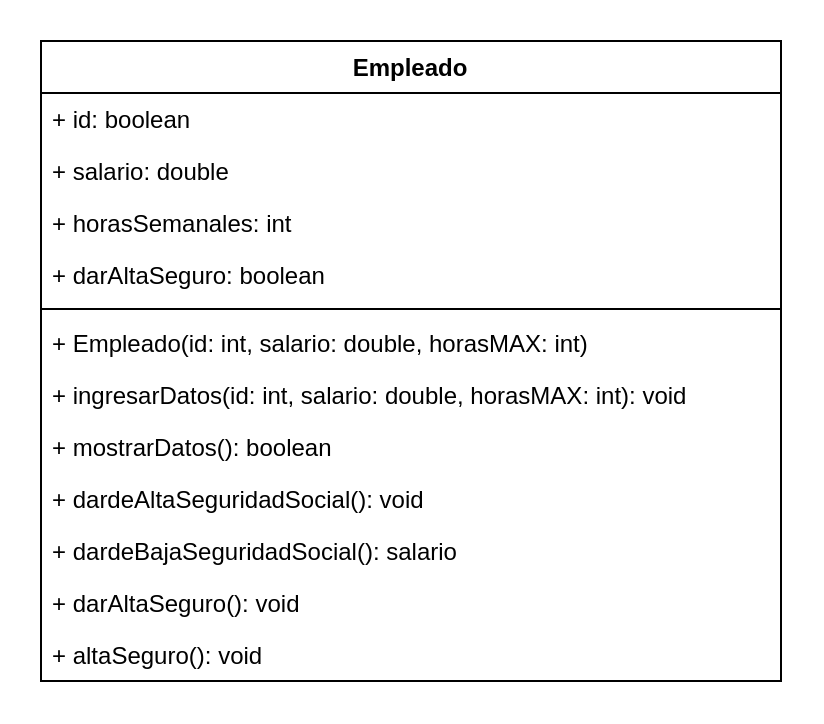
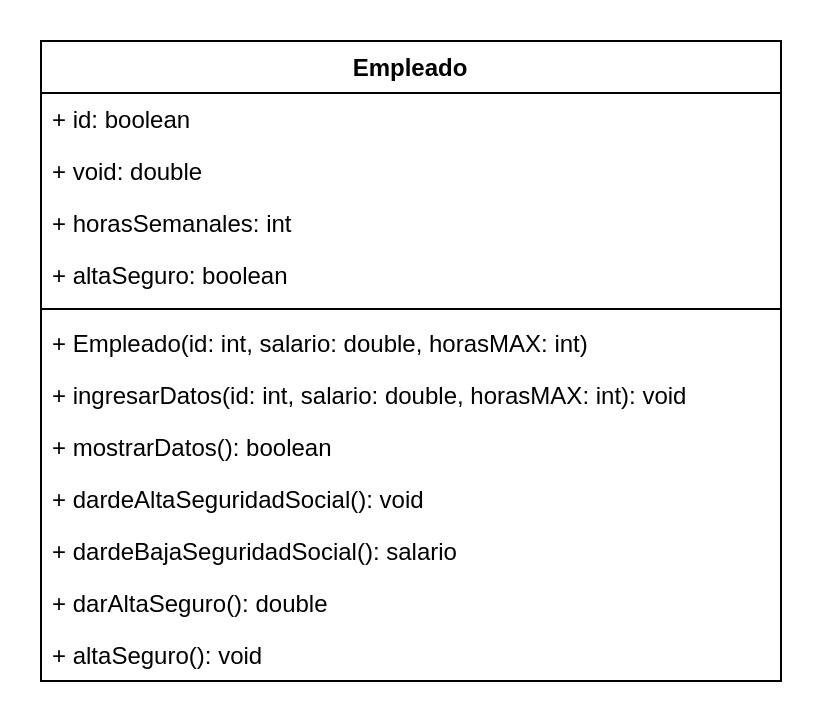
(149, 173) -> (131, 173)
(199, 277) -> (179, 277)
(192, 605) -> (205, 605)
